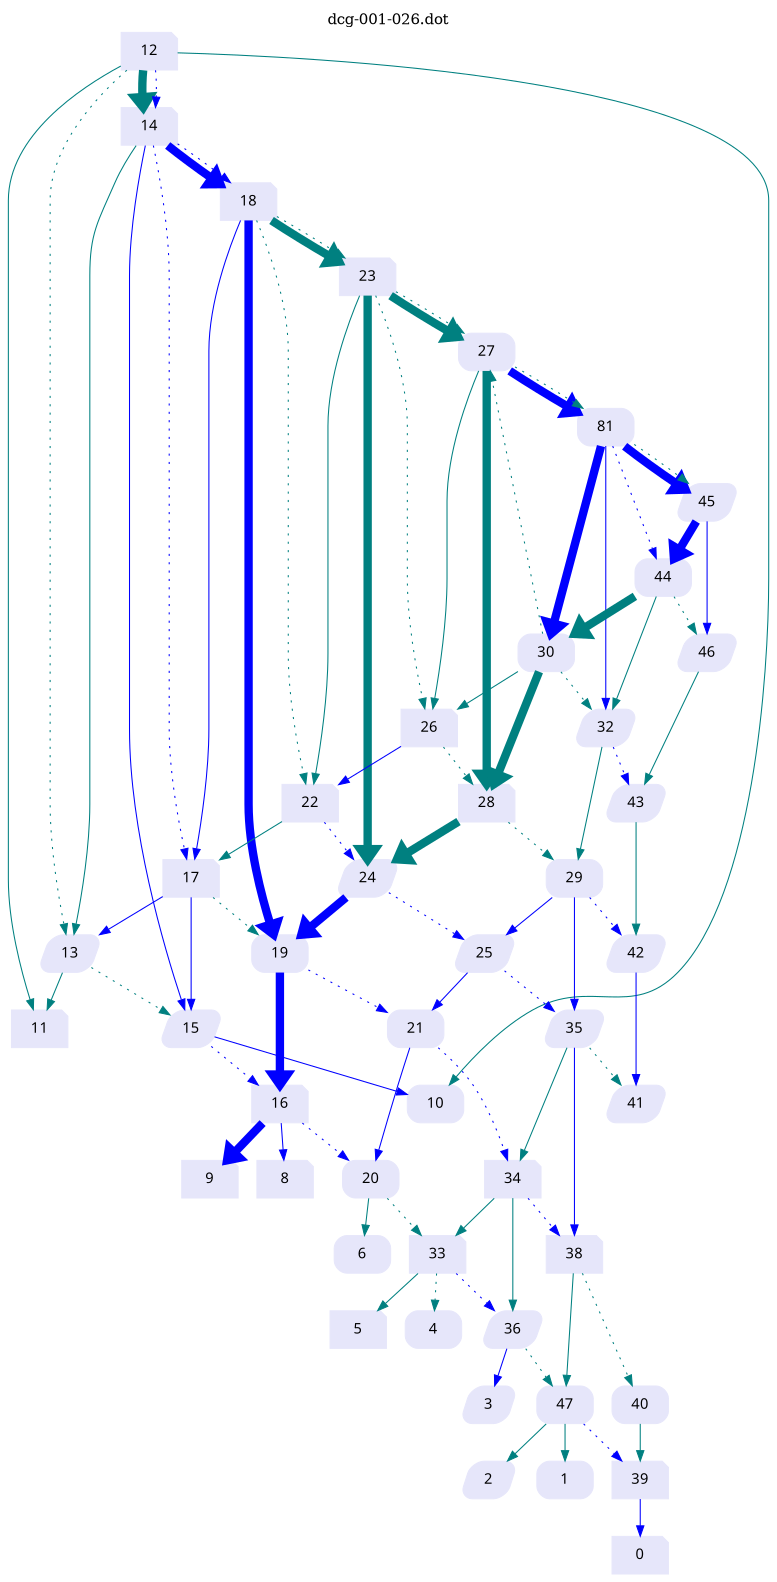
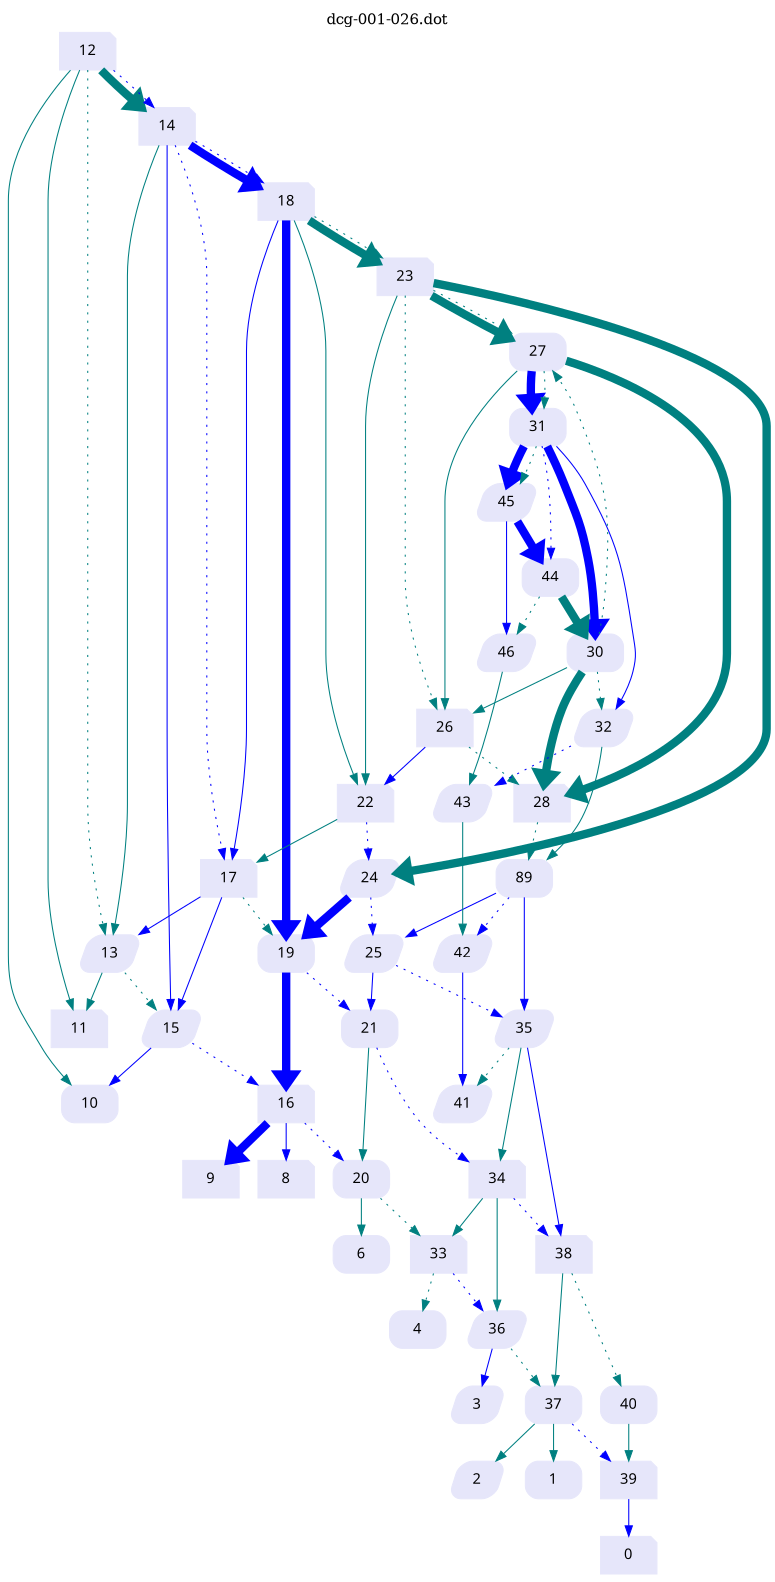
(606, 427) -> (538, 427)
(288, 495) -> (326, 497)
(636, 648) -> none
(432, 838) -> none
(574, 878) -> (524, 878)
(394, 1099) -> (366, 1099)
(358, 1330) -> none
(565, 1405) -> (554, 1405)
